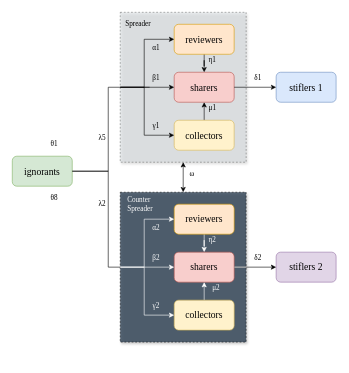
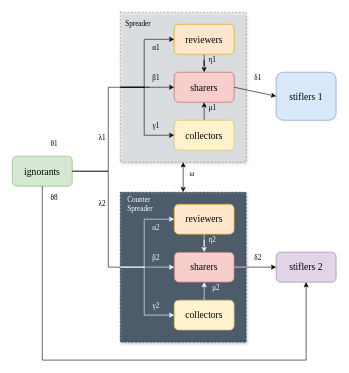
(306, 87) -> (306, 96)
(102, 138) -> (102, 138)
none -> (42, 359)
